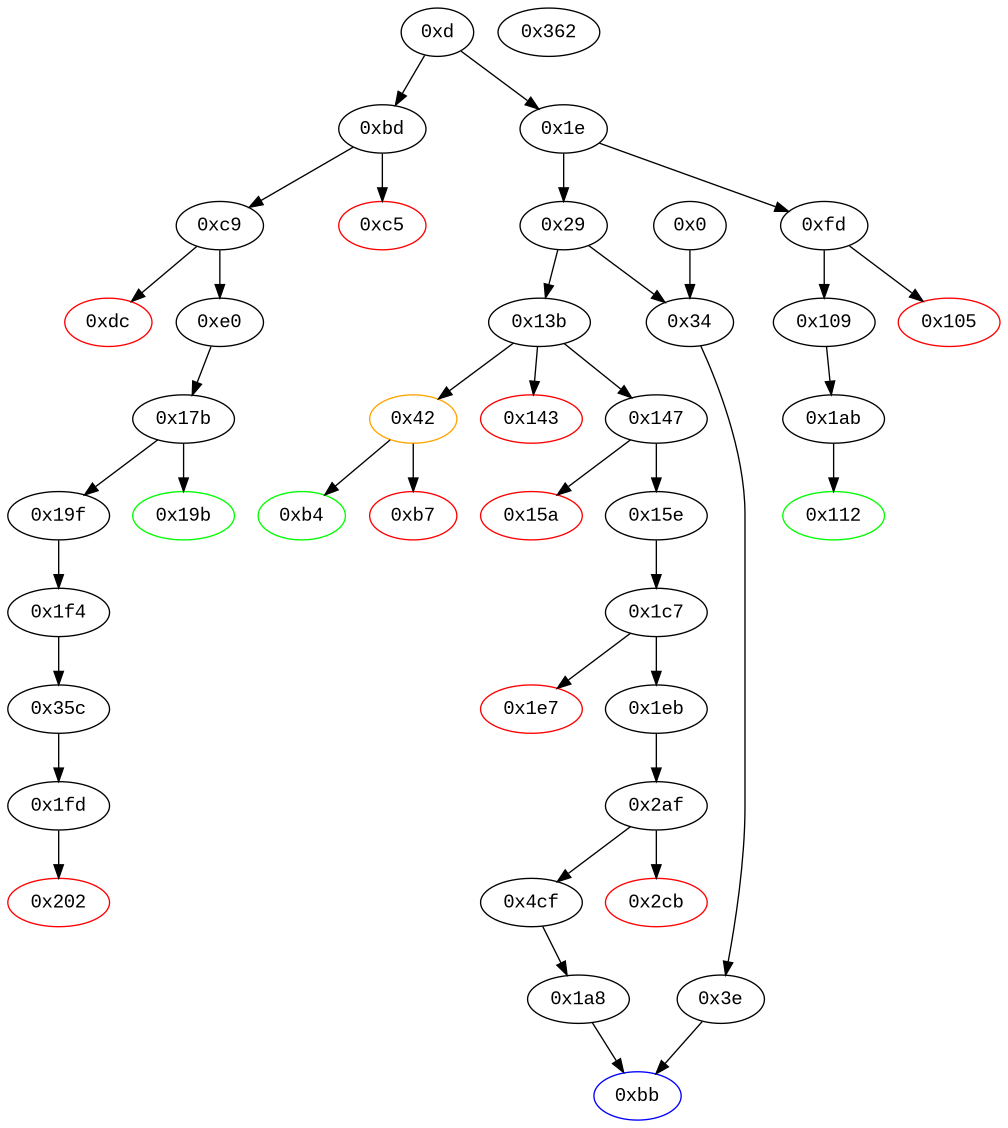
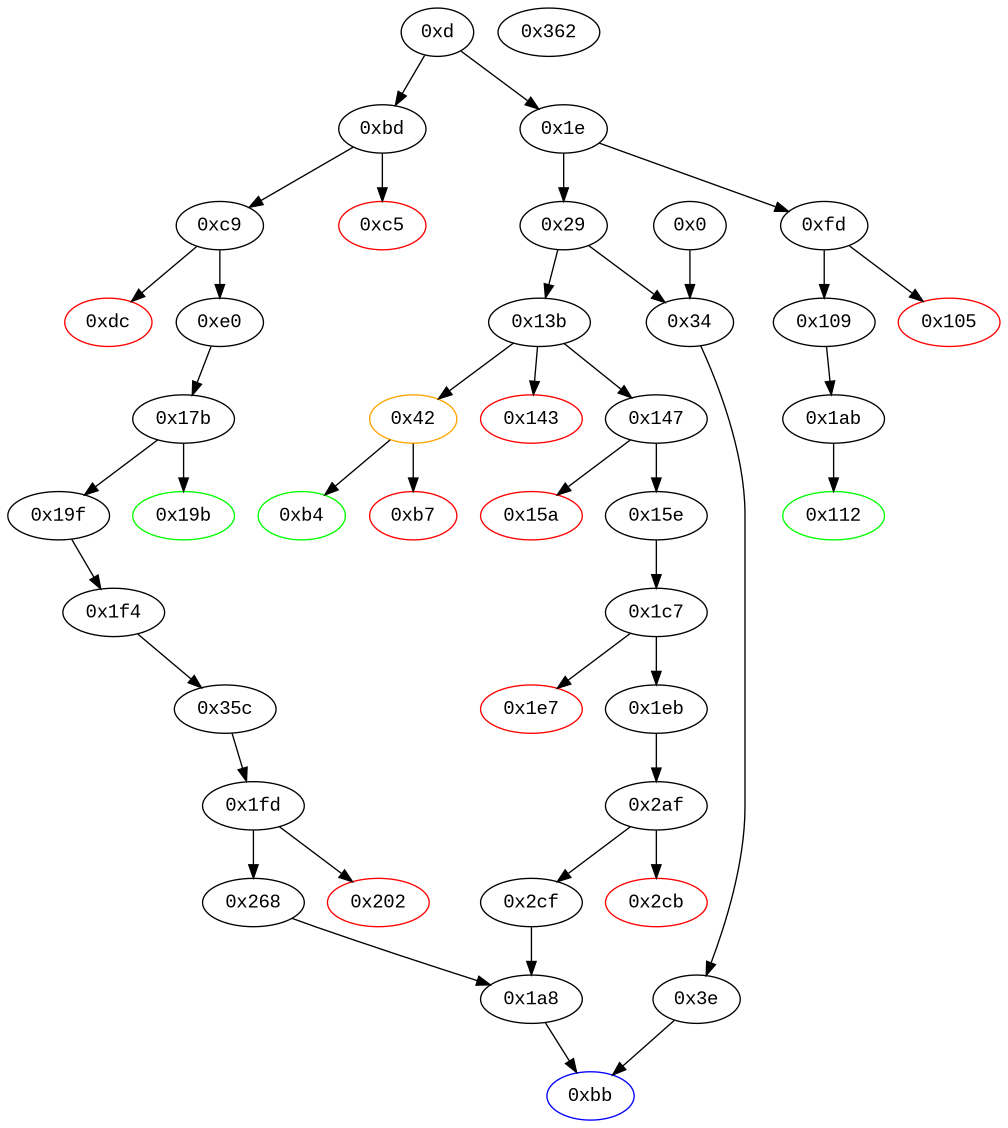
none -> (253, 903)
(531, 903) -> (531, 903)
